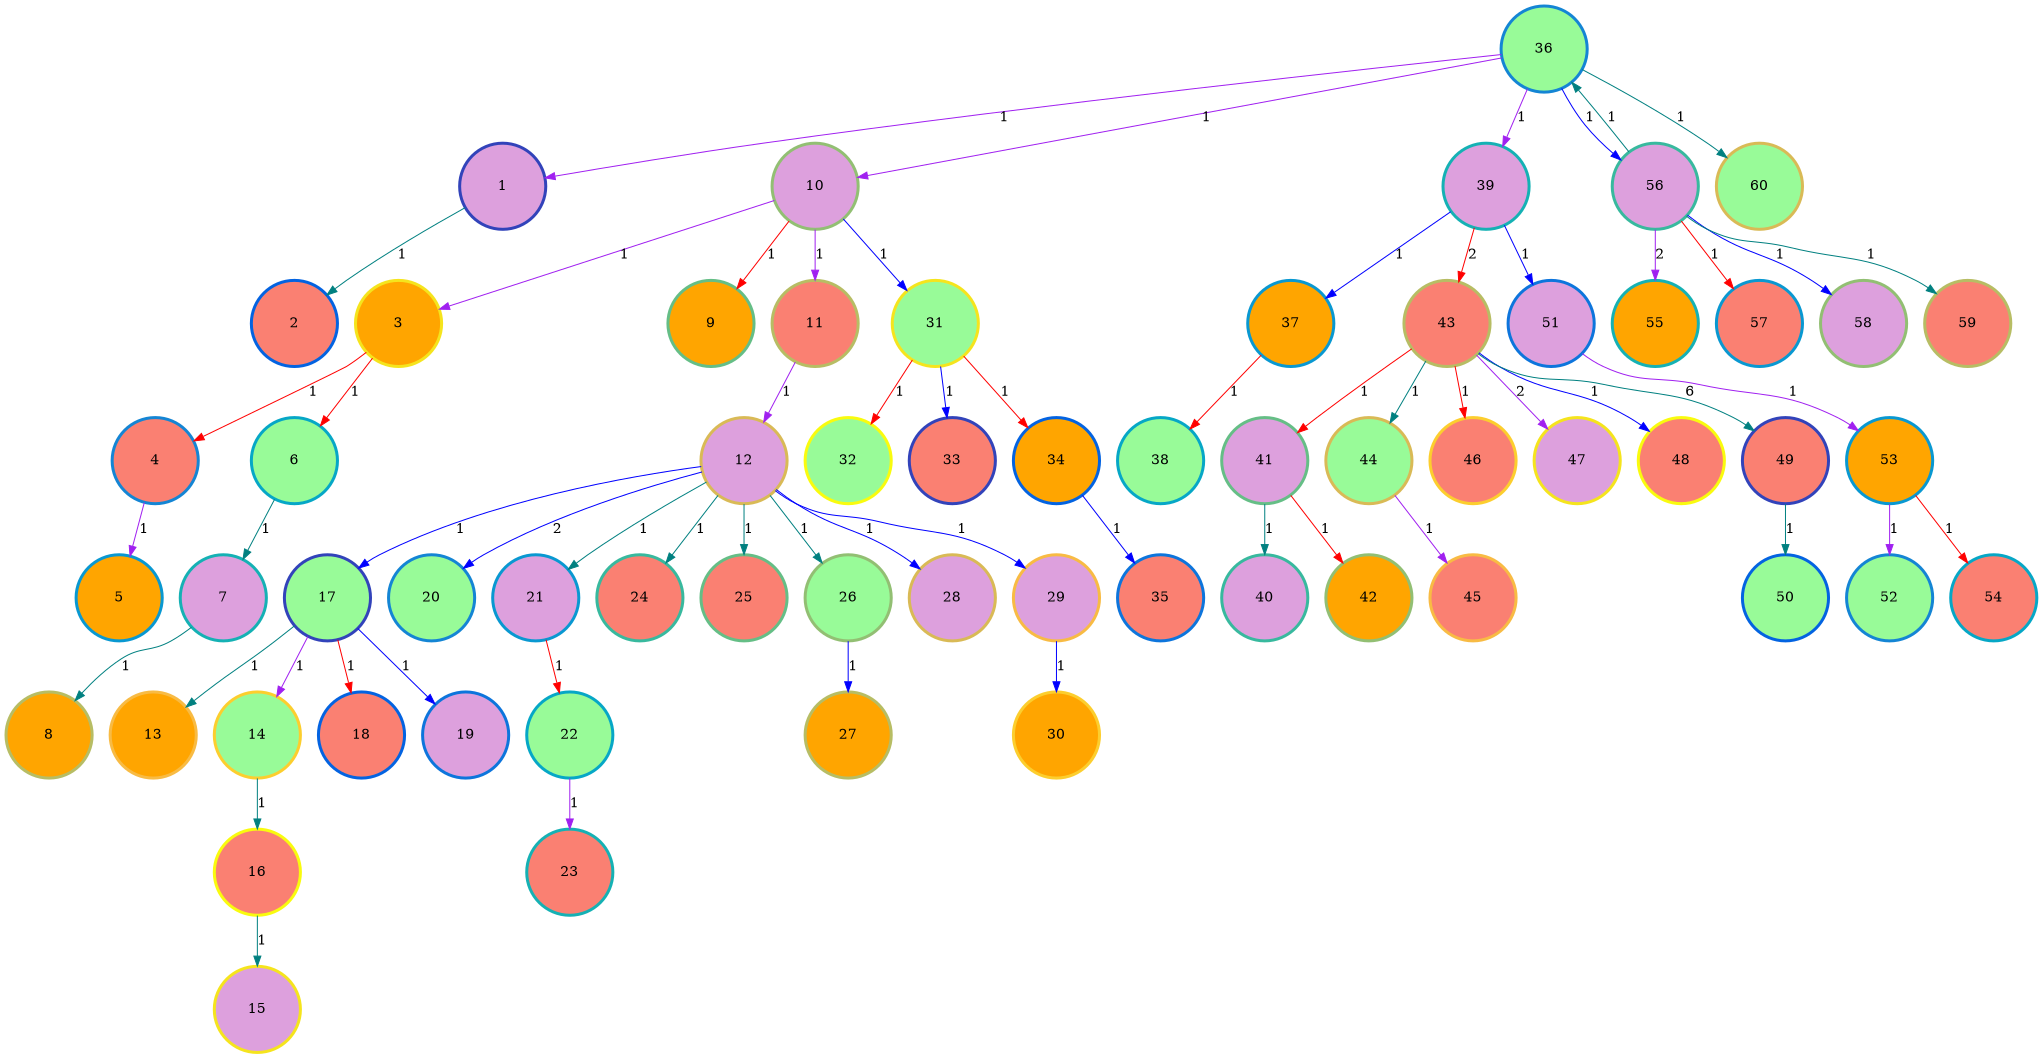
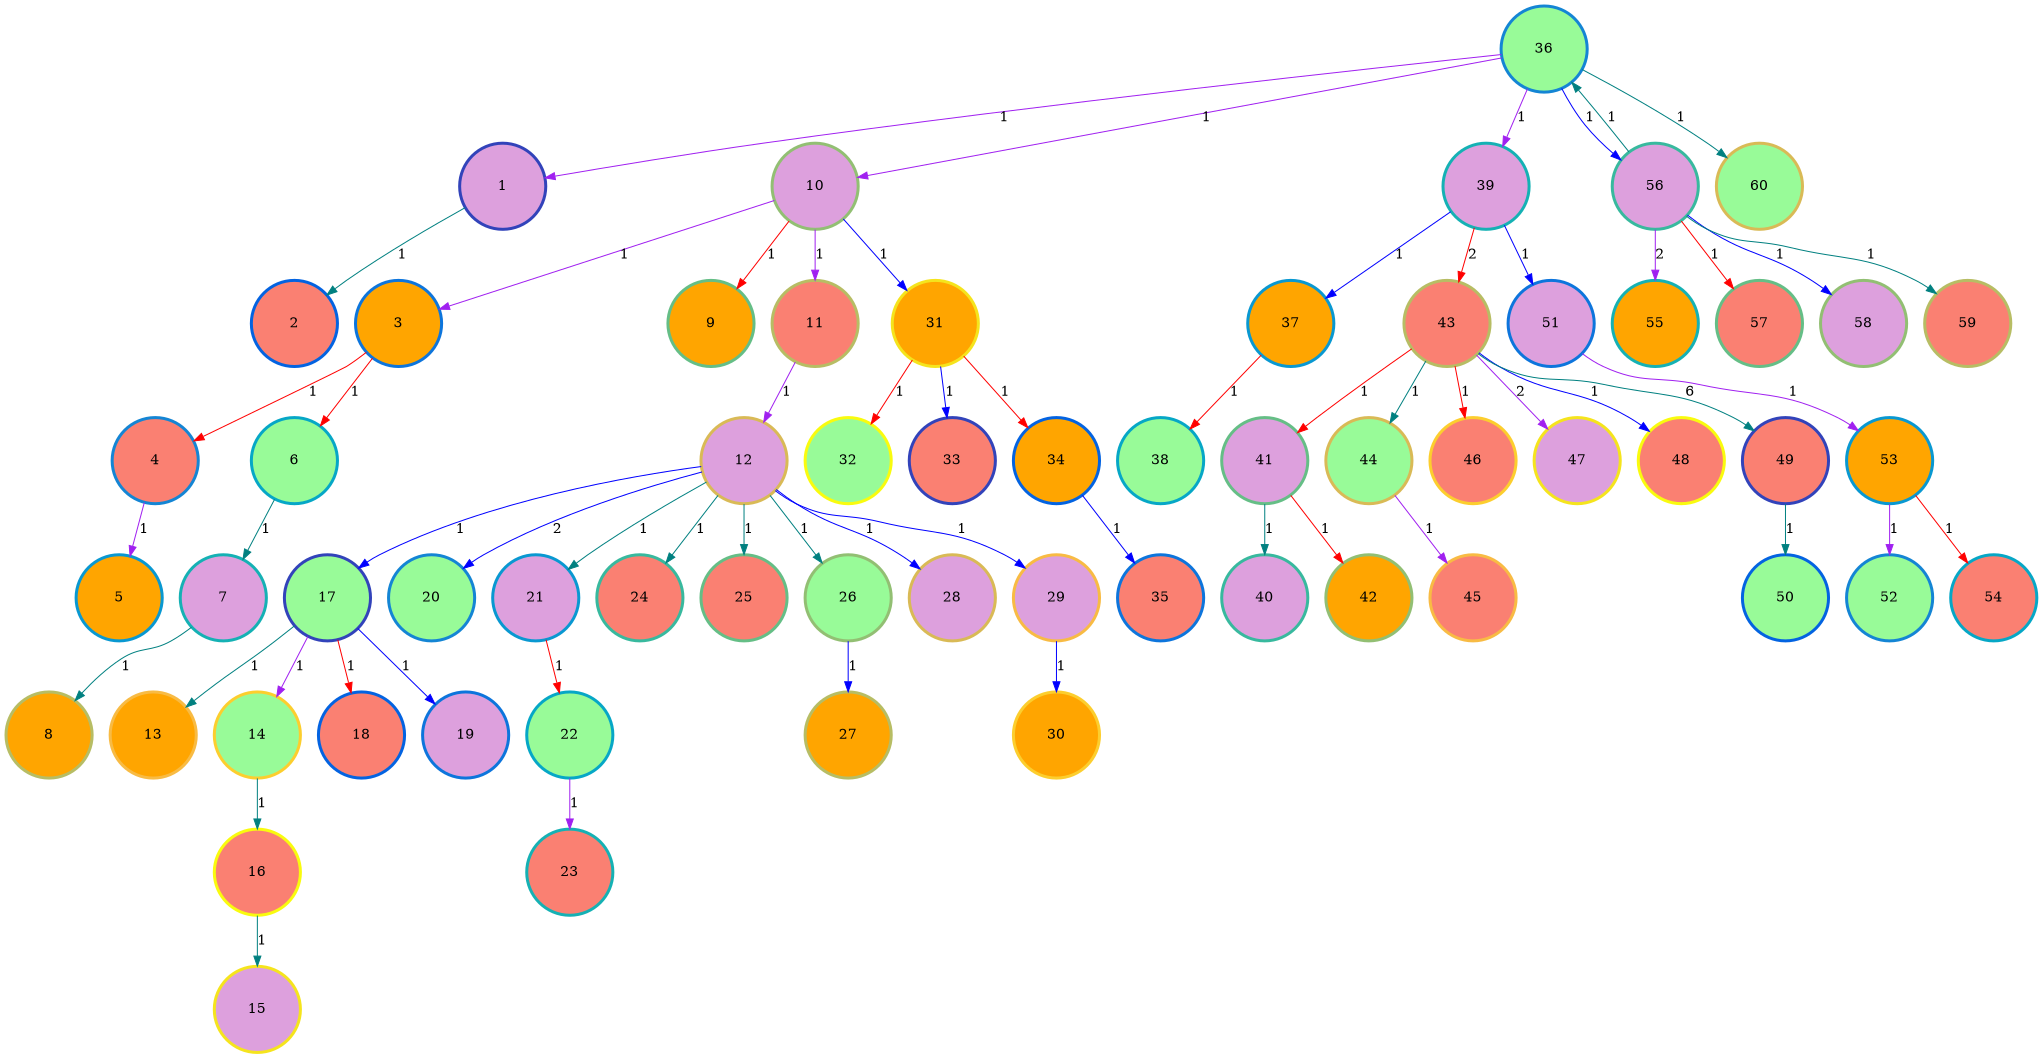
(399, 323) -> (399, 323)
(935, 323) -> (935, 323)
(1759, 323) -> (1759, 323)
